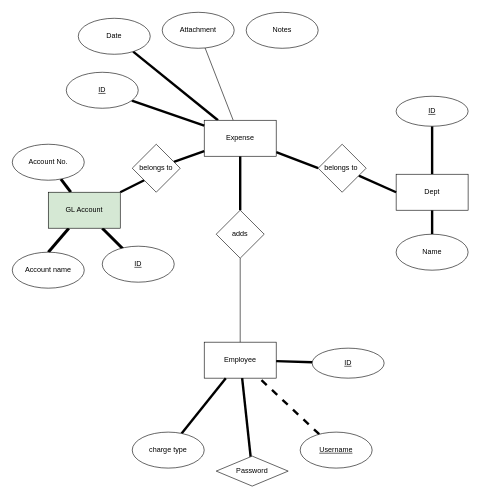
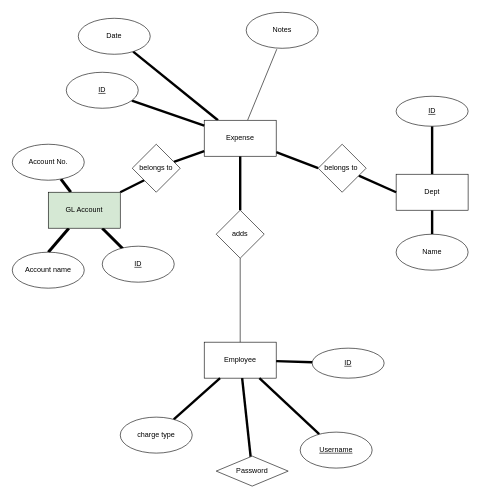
(198, 30) -> none
(219, 85) -> none
none -> (262, 85)
(287, 404) -> (287, 404)
(168, 450) -> (156, 435)
